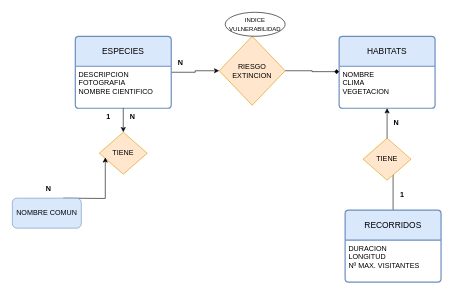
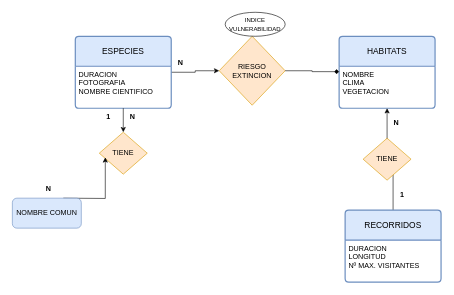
(112, 83) -> (112, 83)
